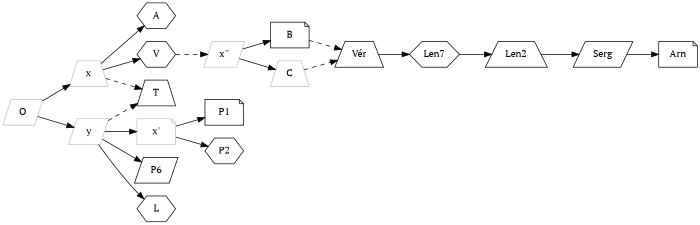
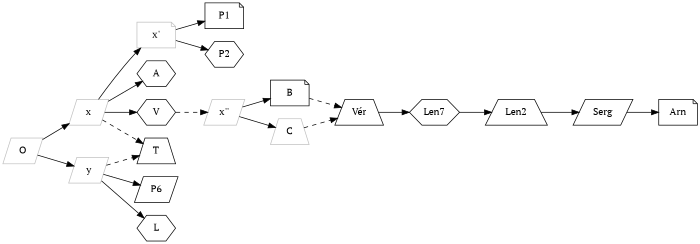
(89, 74) -> (89, 112)
(117, 132) -> (116, 76)
